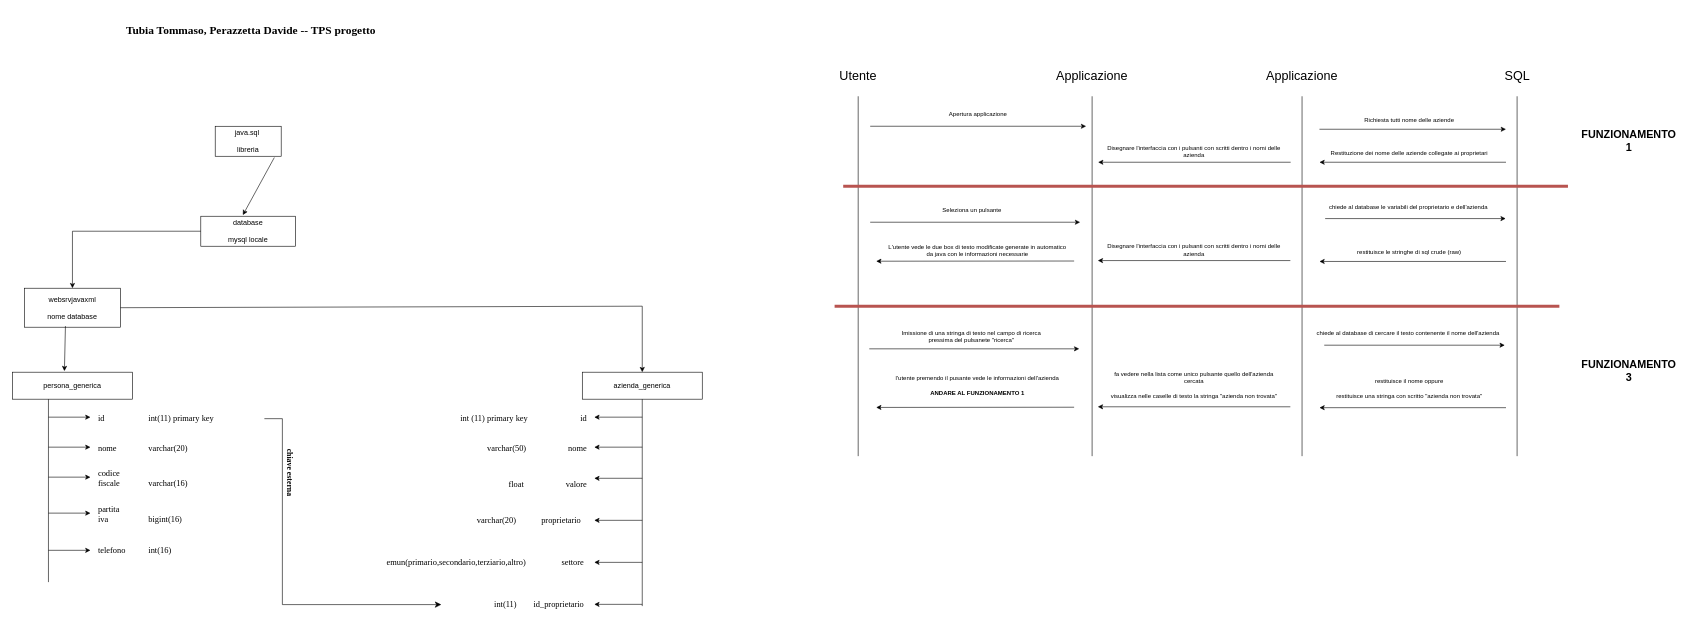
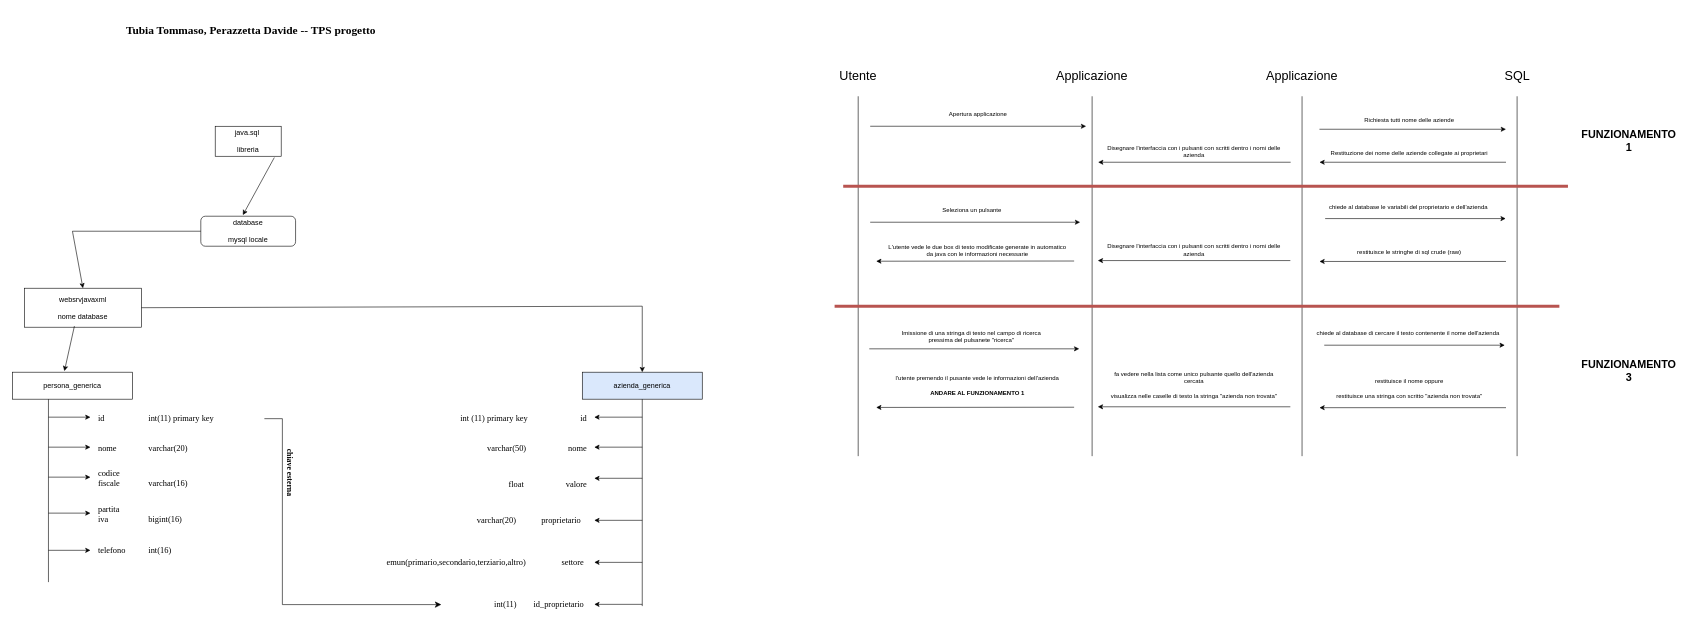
(248, 231) -> (248, 231)
(72, 308) -> (83, 308)
(642, 386) -> (642, 386)
